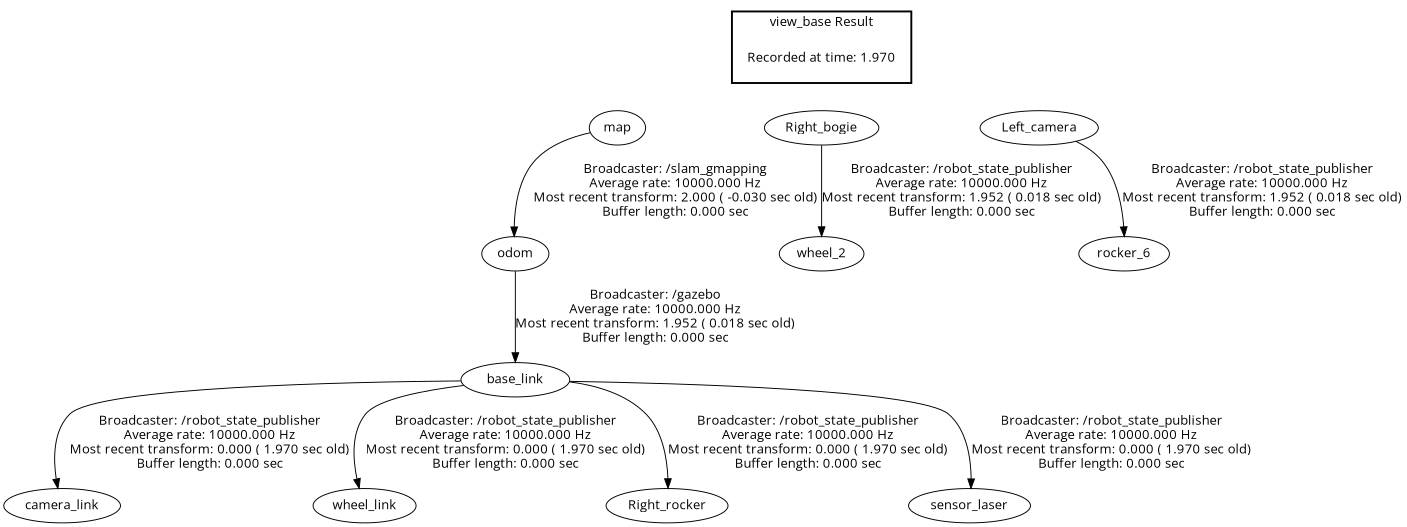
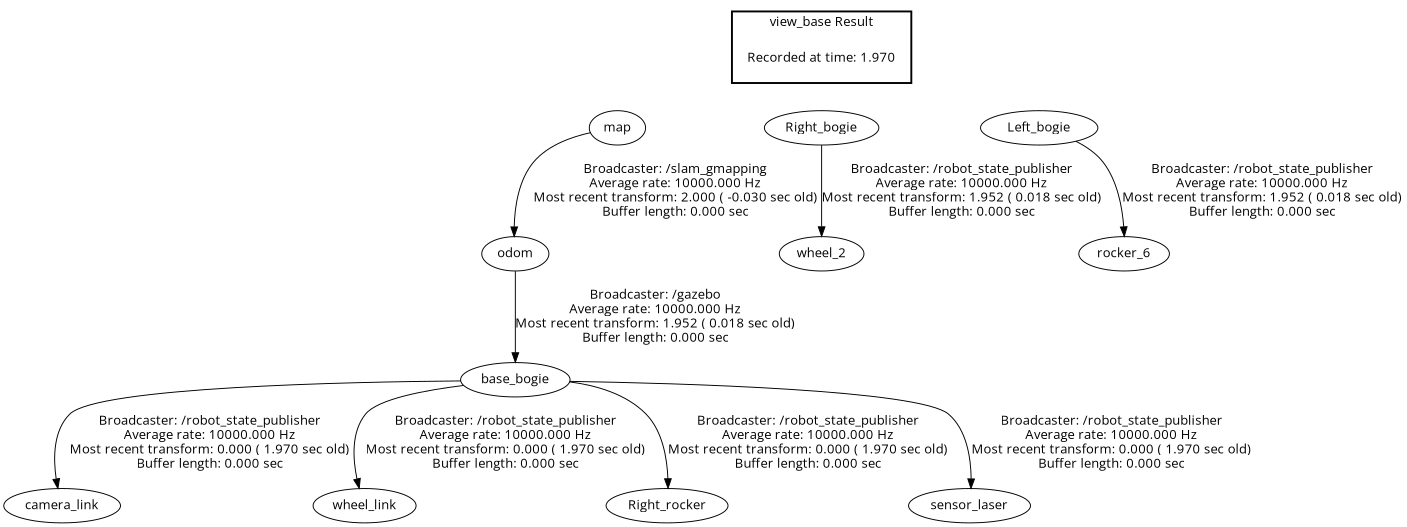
(1039, 128) -> (1039, 128)
(515, 380) -> (515, 380)
